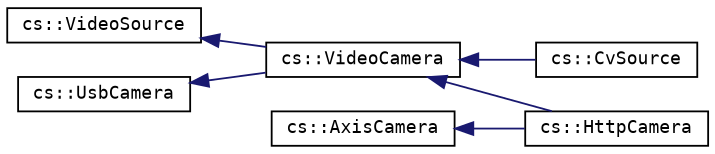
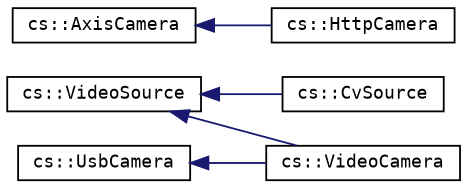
(507, 60) -> (251, 94)
(499, 97) -> none
